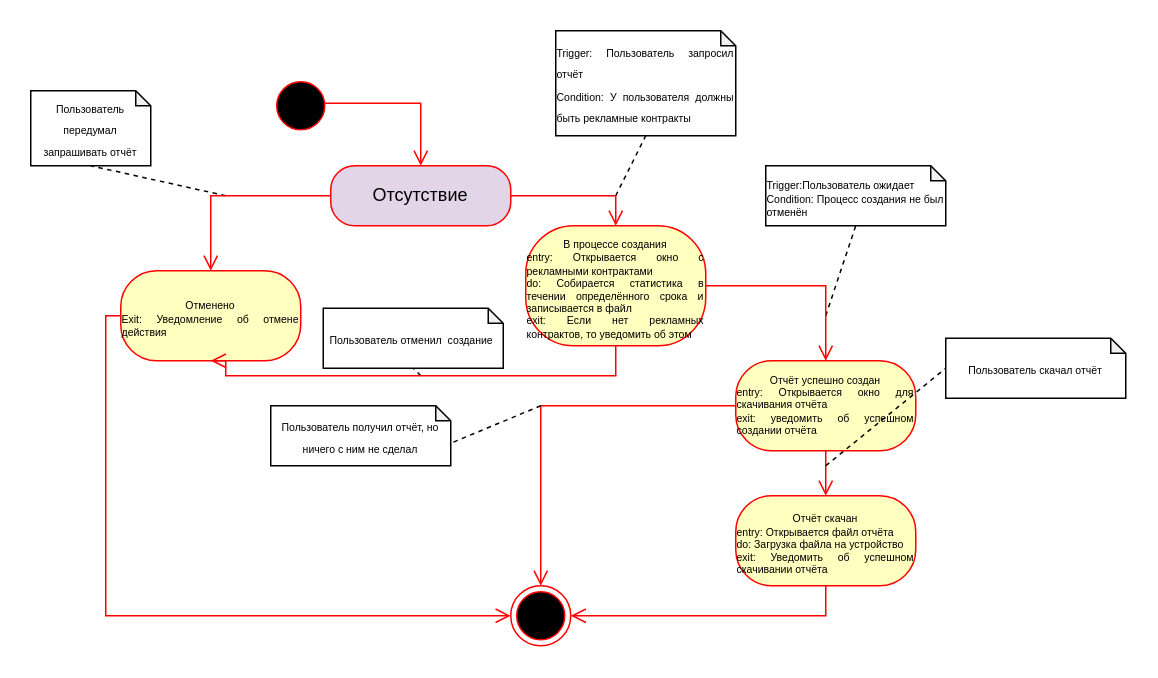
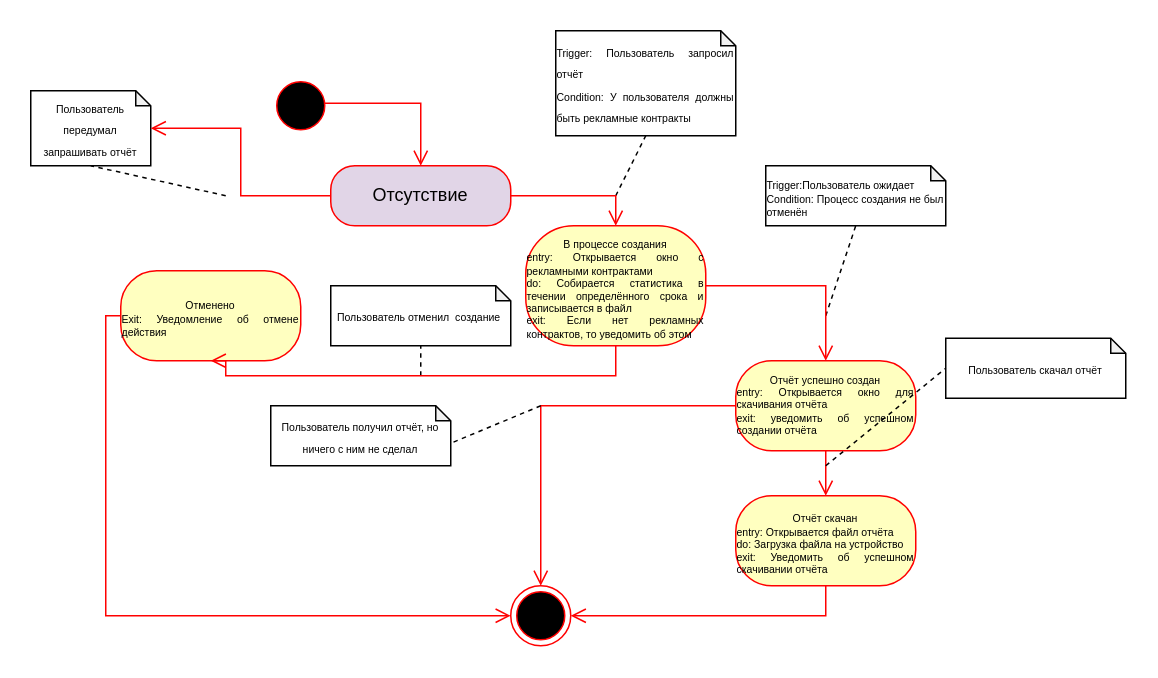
(211, 215) -> (233, 128)
(413, 338) -> (421, 316)
